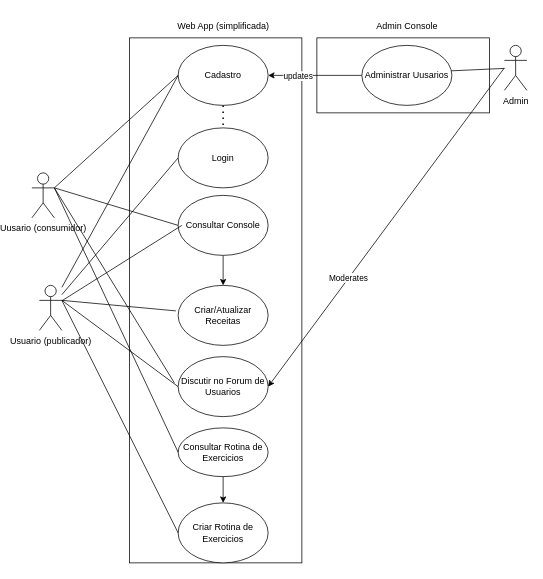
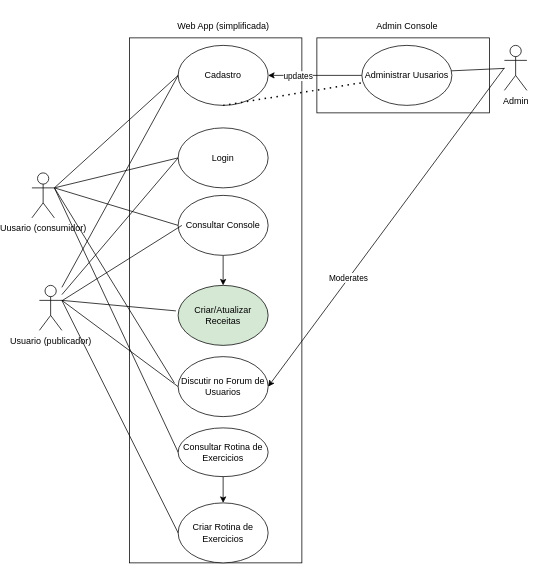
(223, 116) -> (304, 92)
none -> (116, 173)
(223, 315) -> (223, 315)
